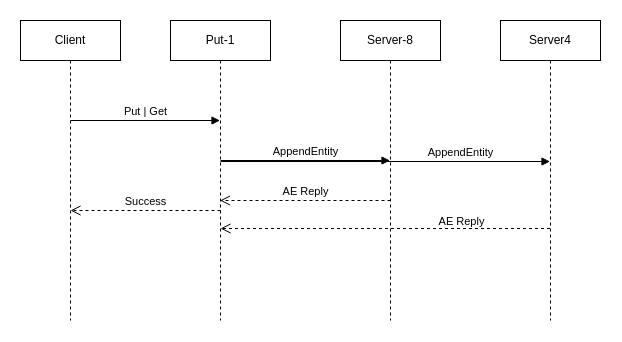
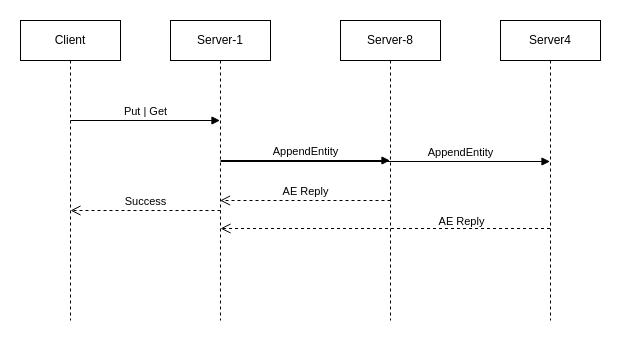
(221, 41) -> (221, 41)
